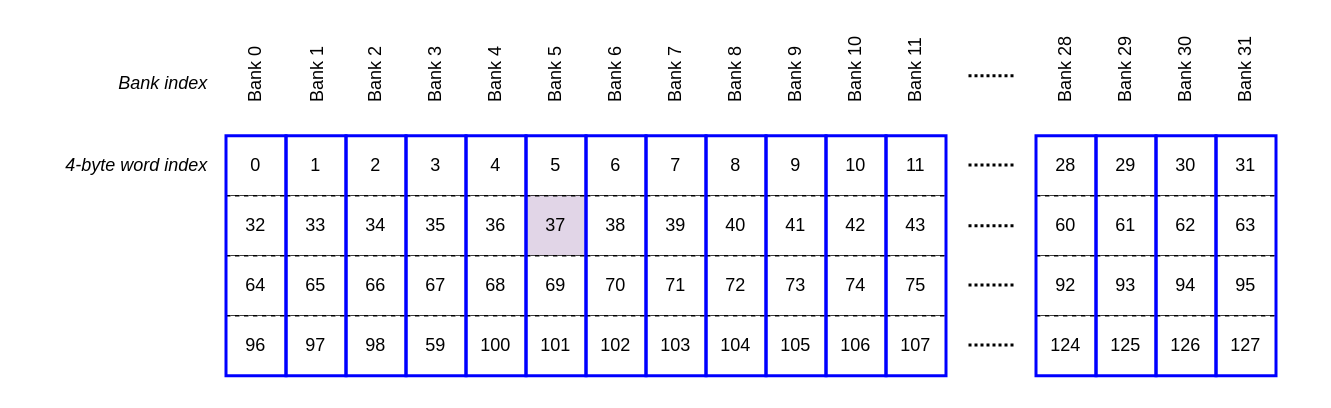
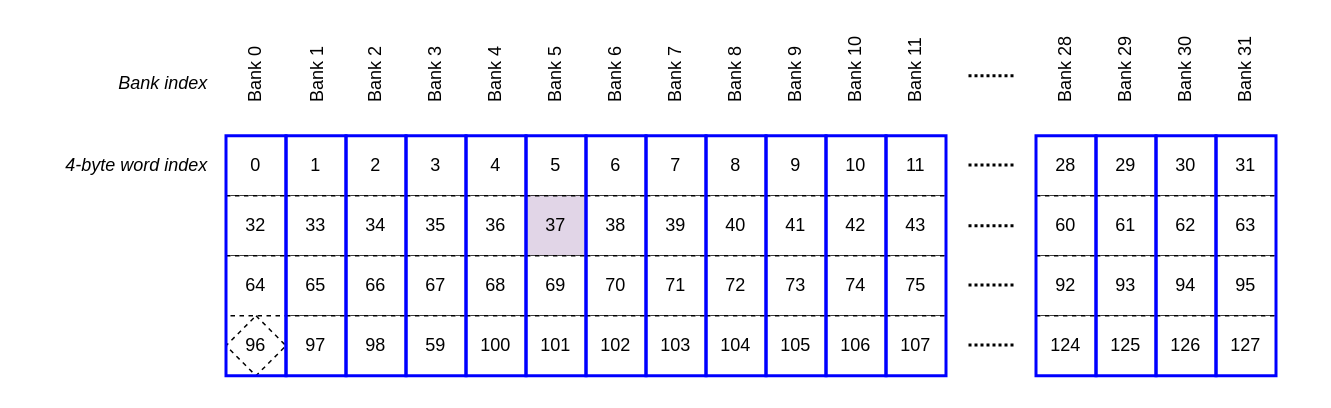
(256, 346) -> (256, 346)
